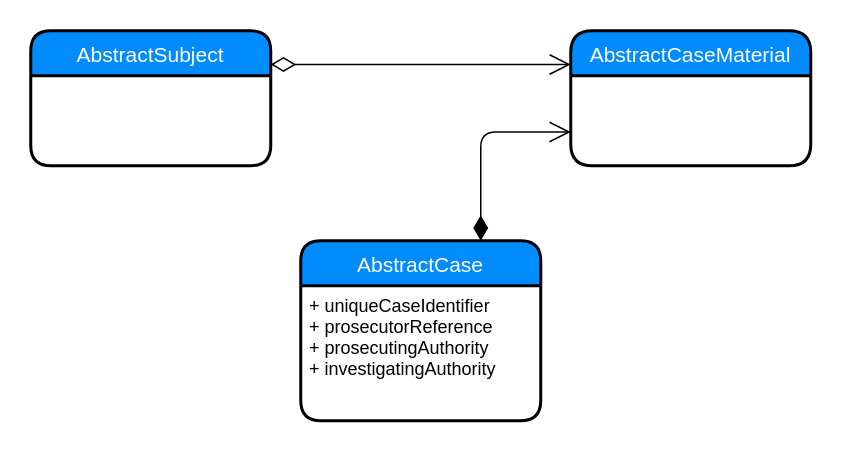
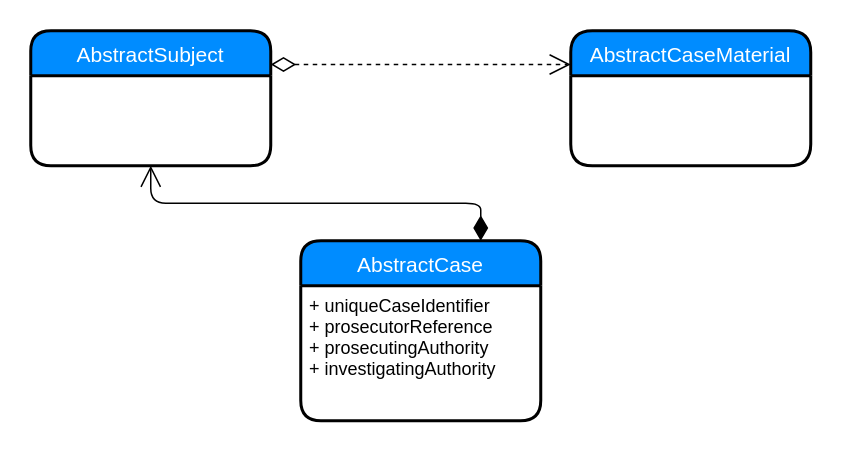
(431, 65) -> (431, 65)
(489, 133) -> (303, 203)
